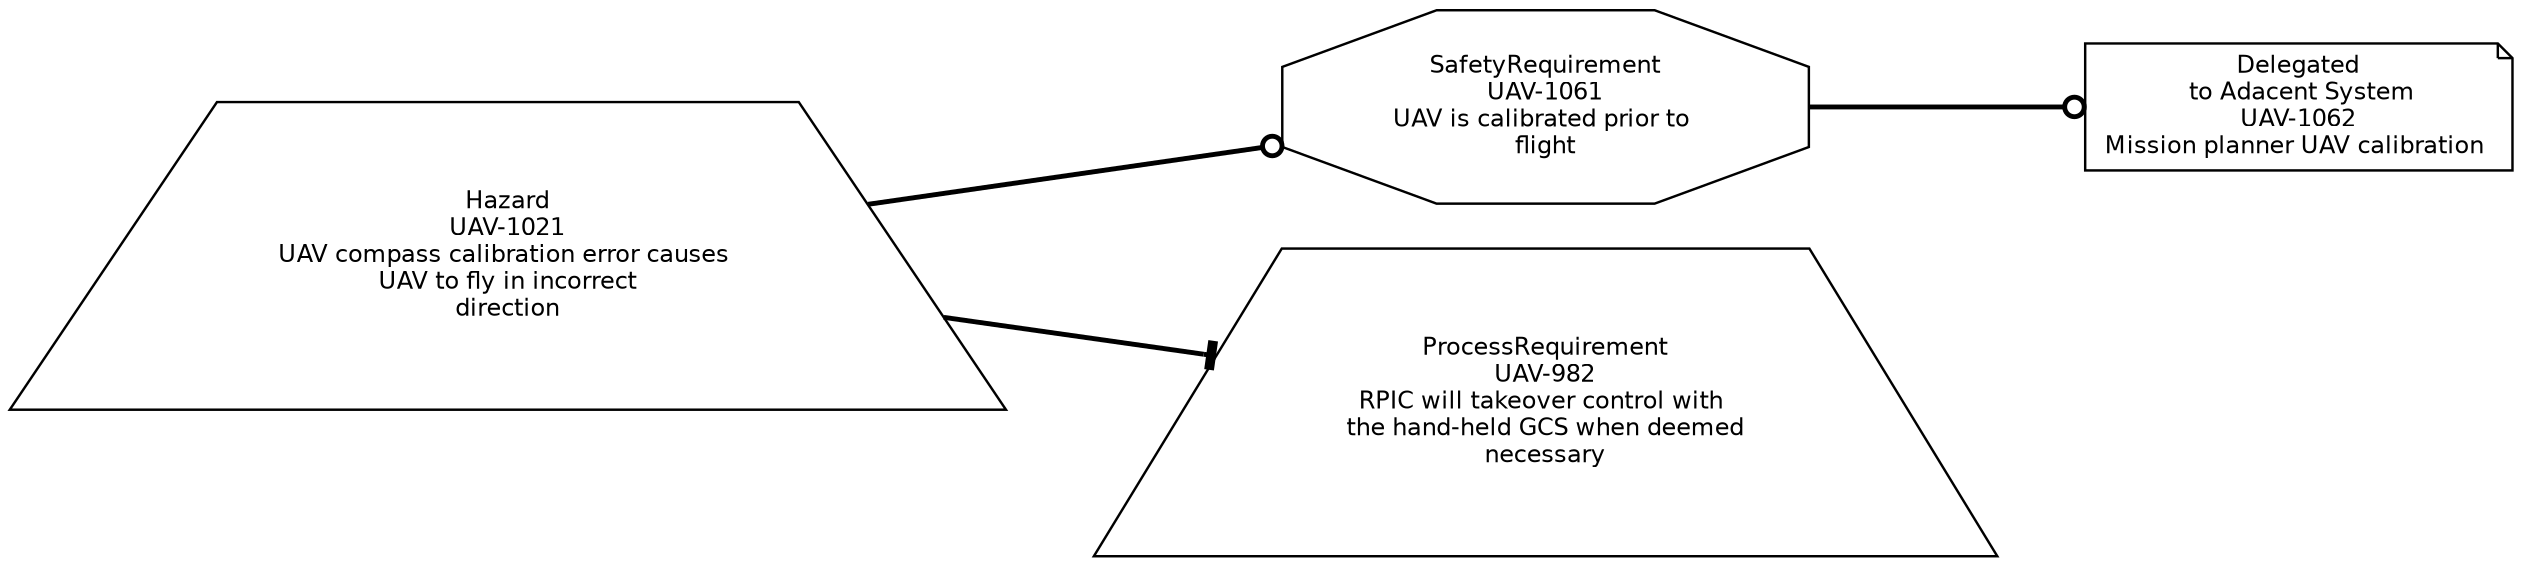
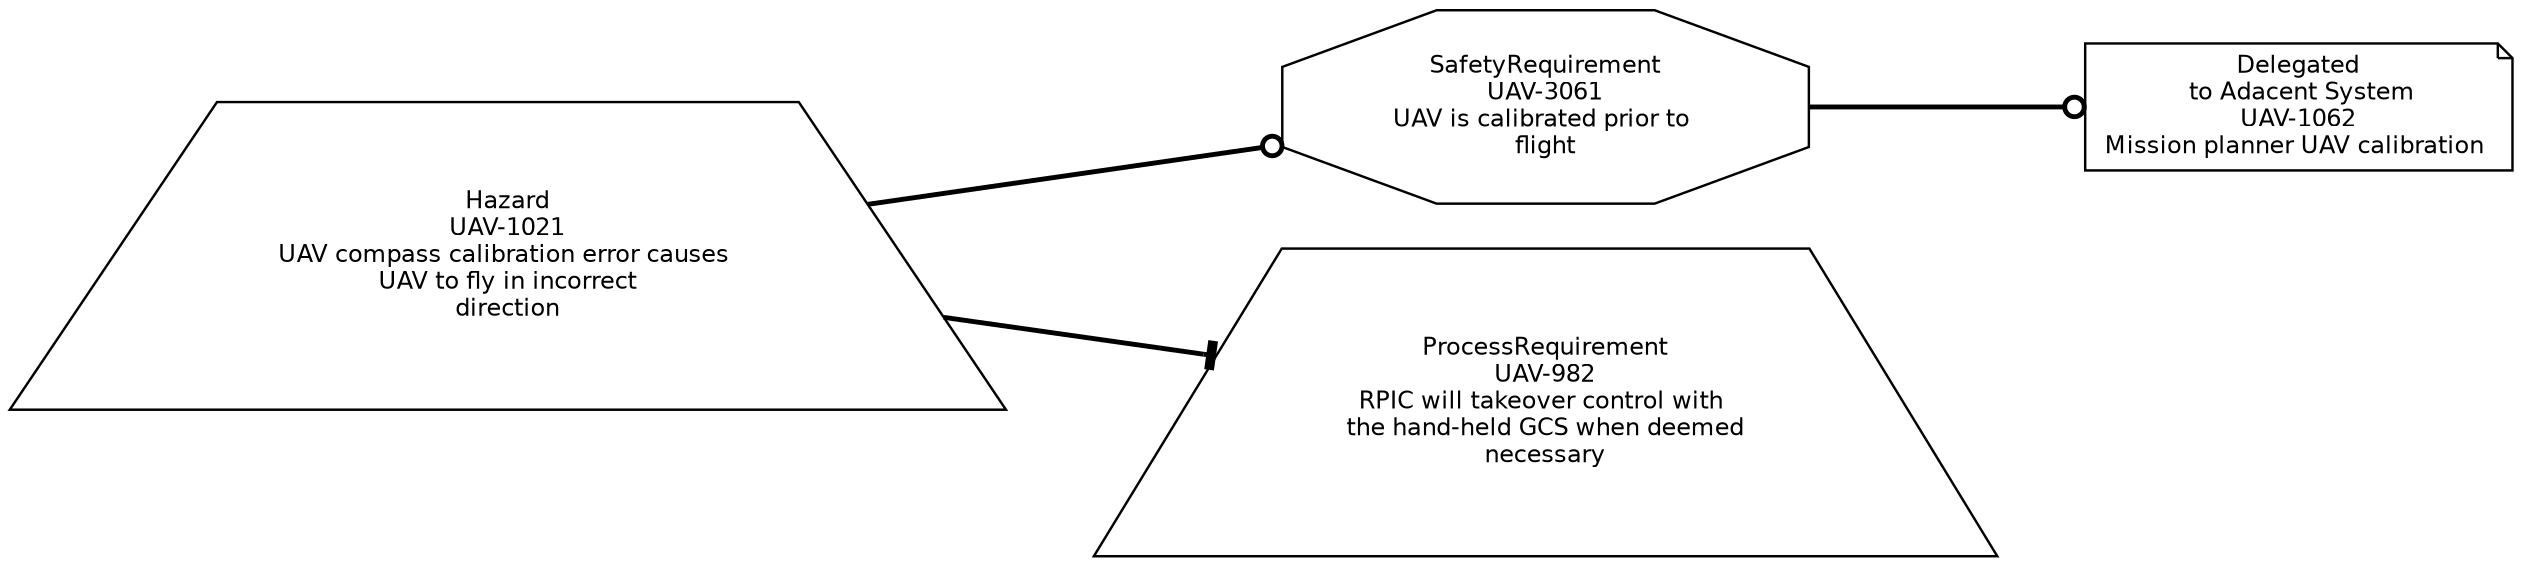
(1546, 107) -> (1546, 107)
